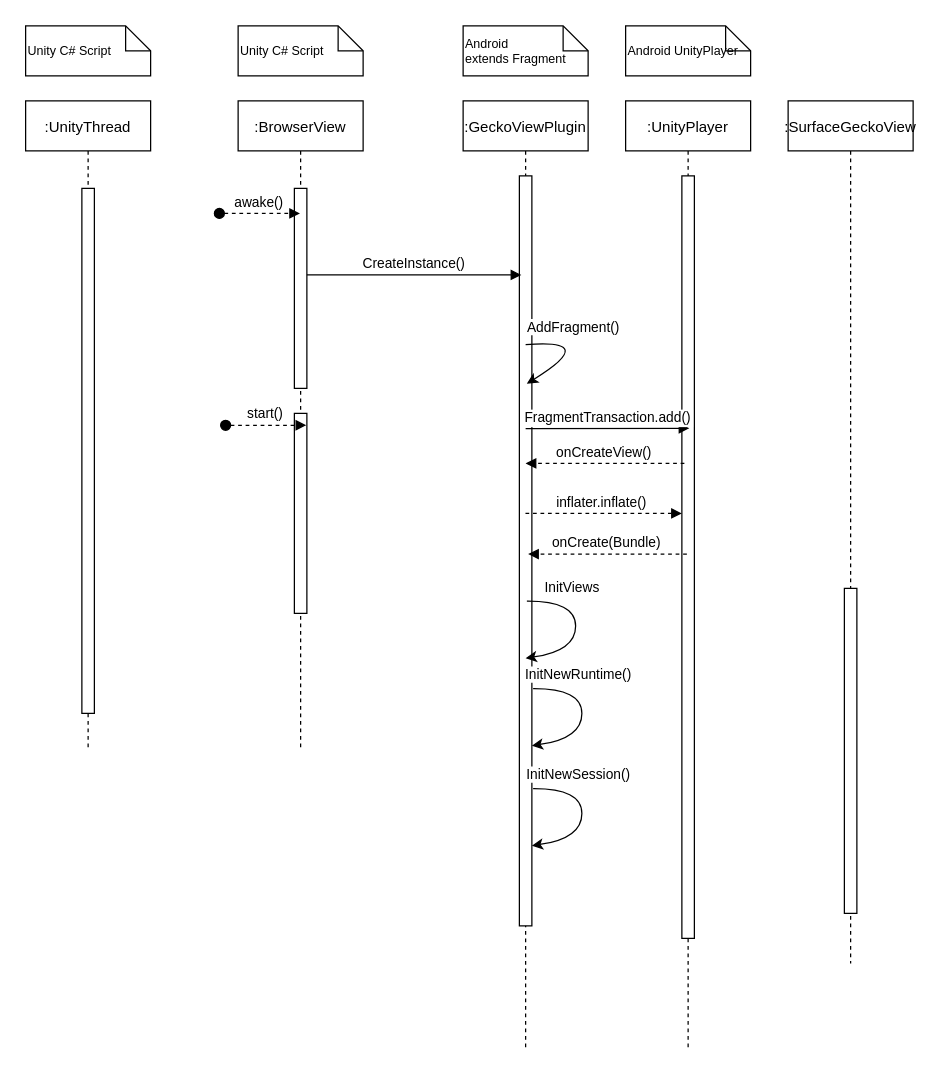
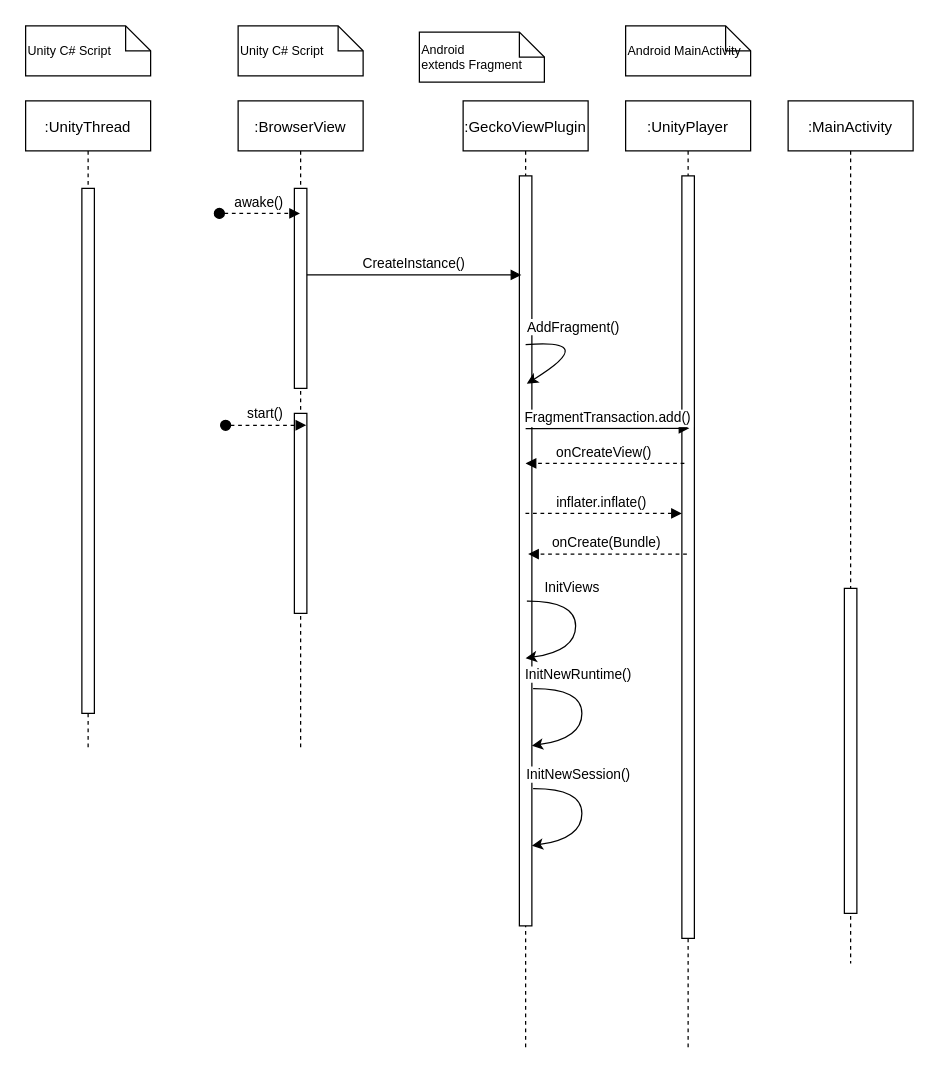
(526, 51) -> (482, 57)
(688, 51) -> (689, 51)
(850, 126) -> (850, 126)
